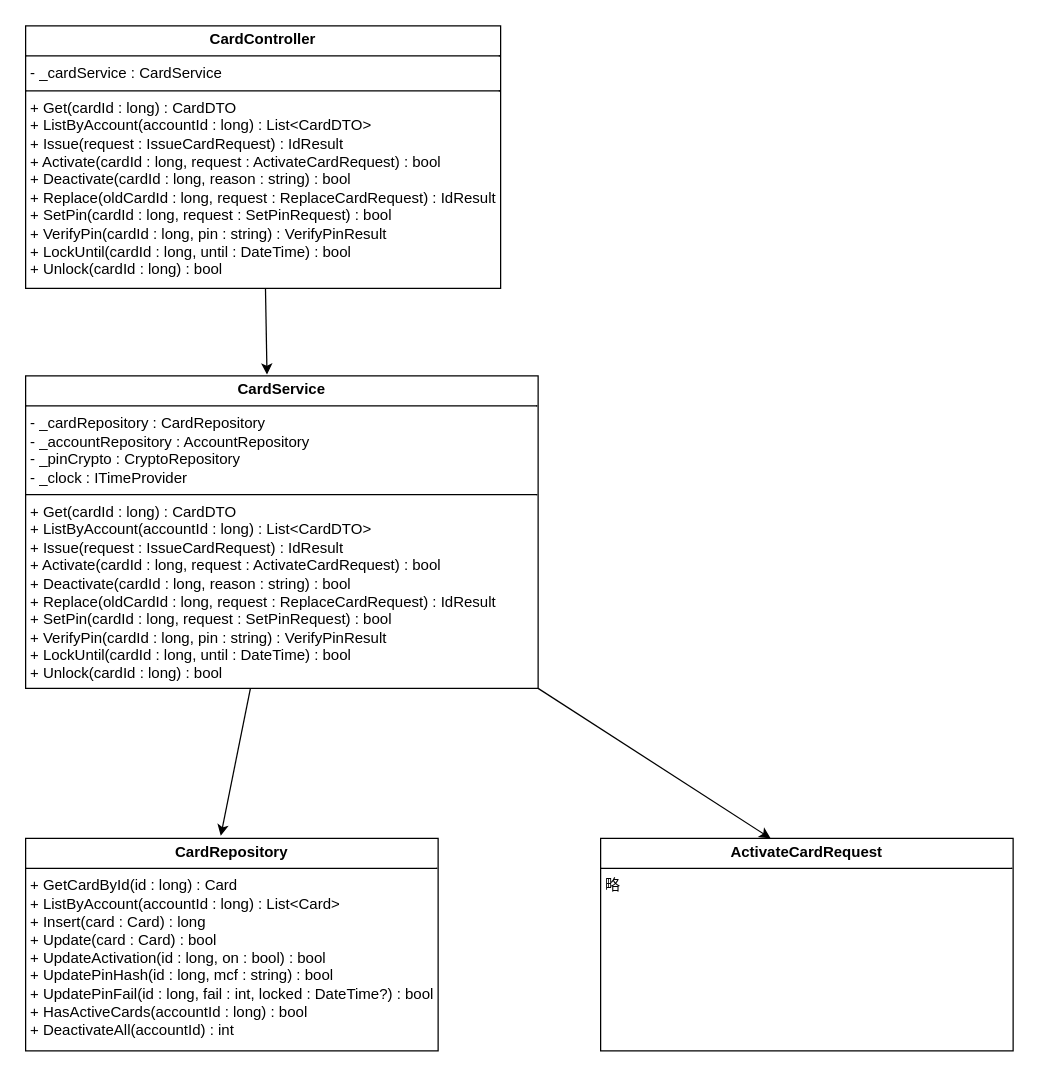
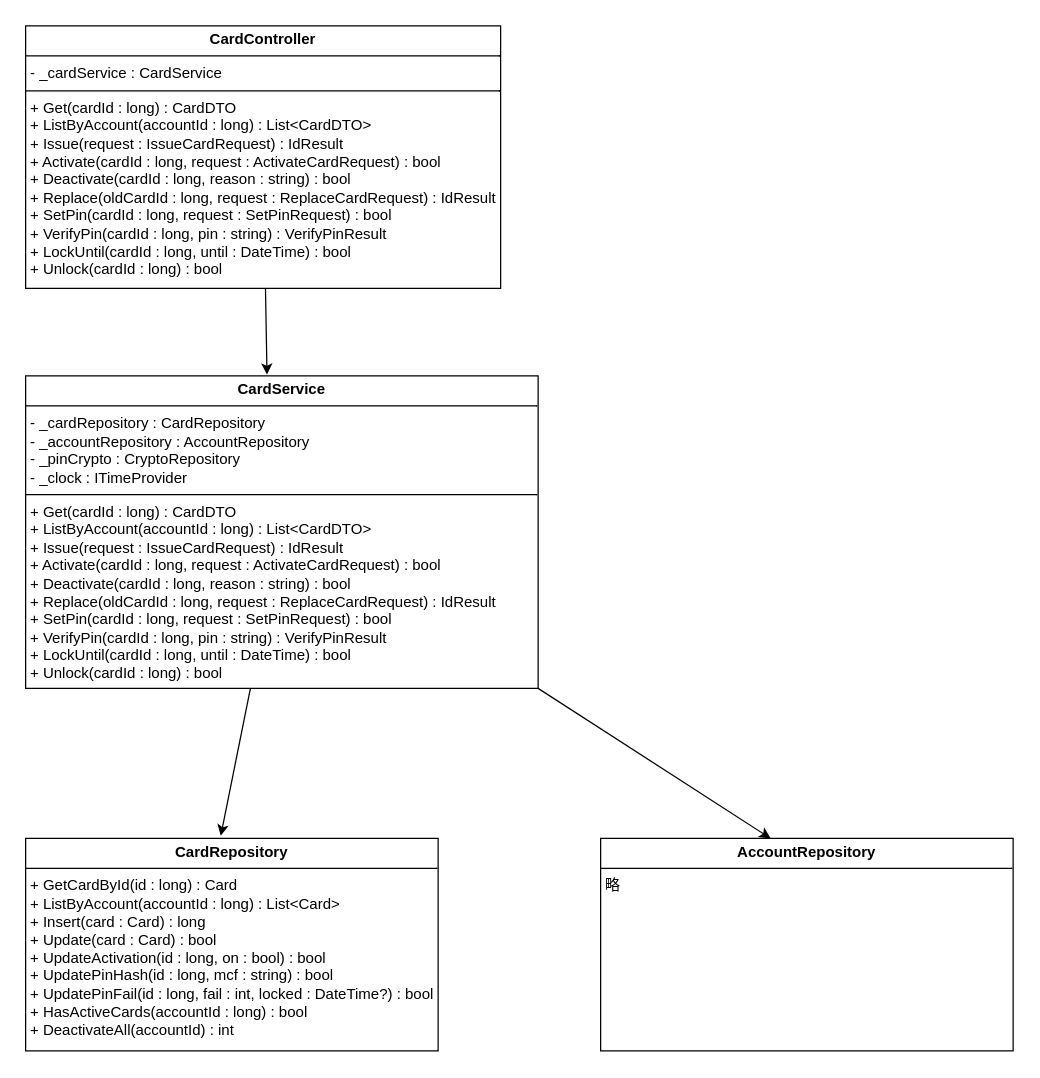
(678, 856) -> (670, 856)
